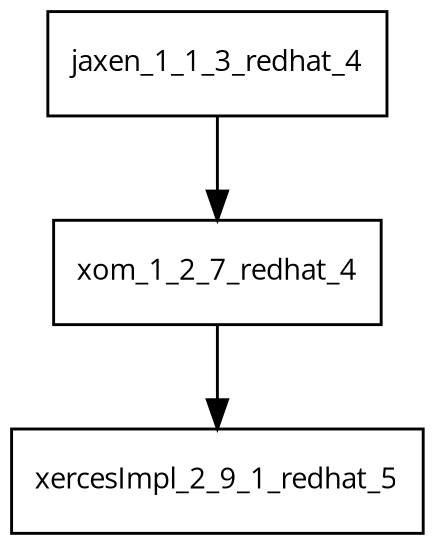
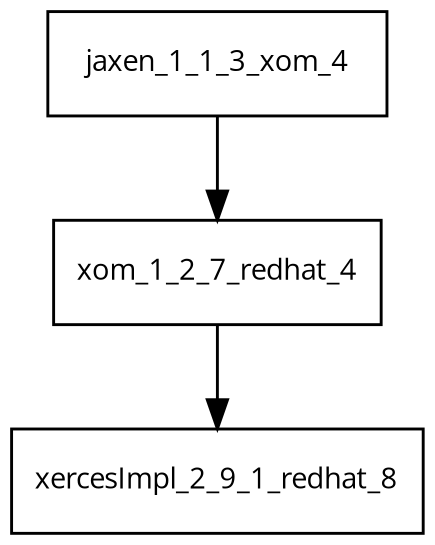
(217, 64) -> (217, 64)
(217, 481) -> (217, 481)
